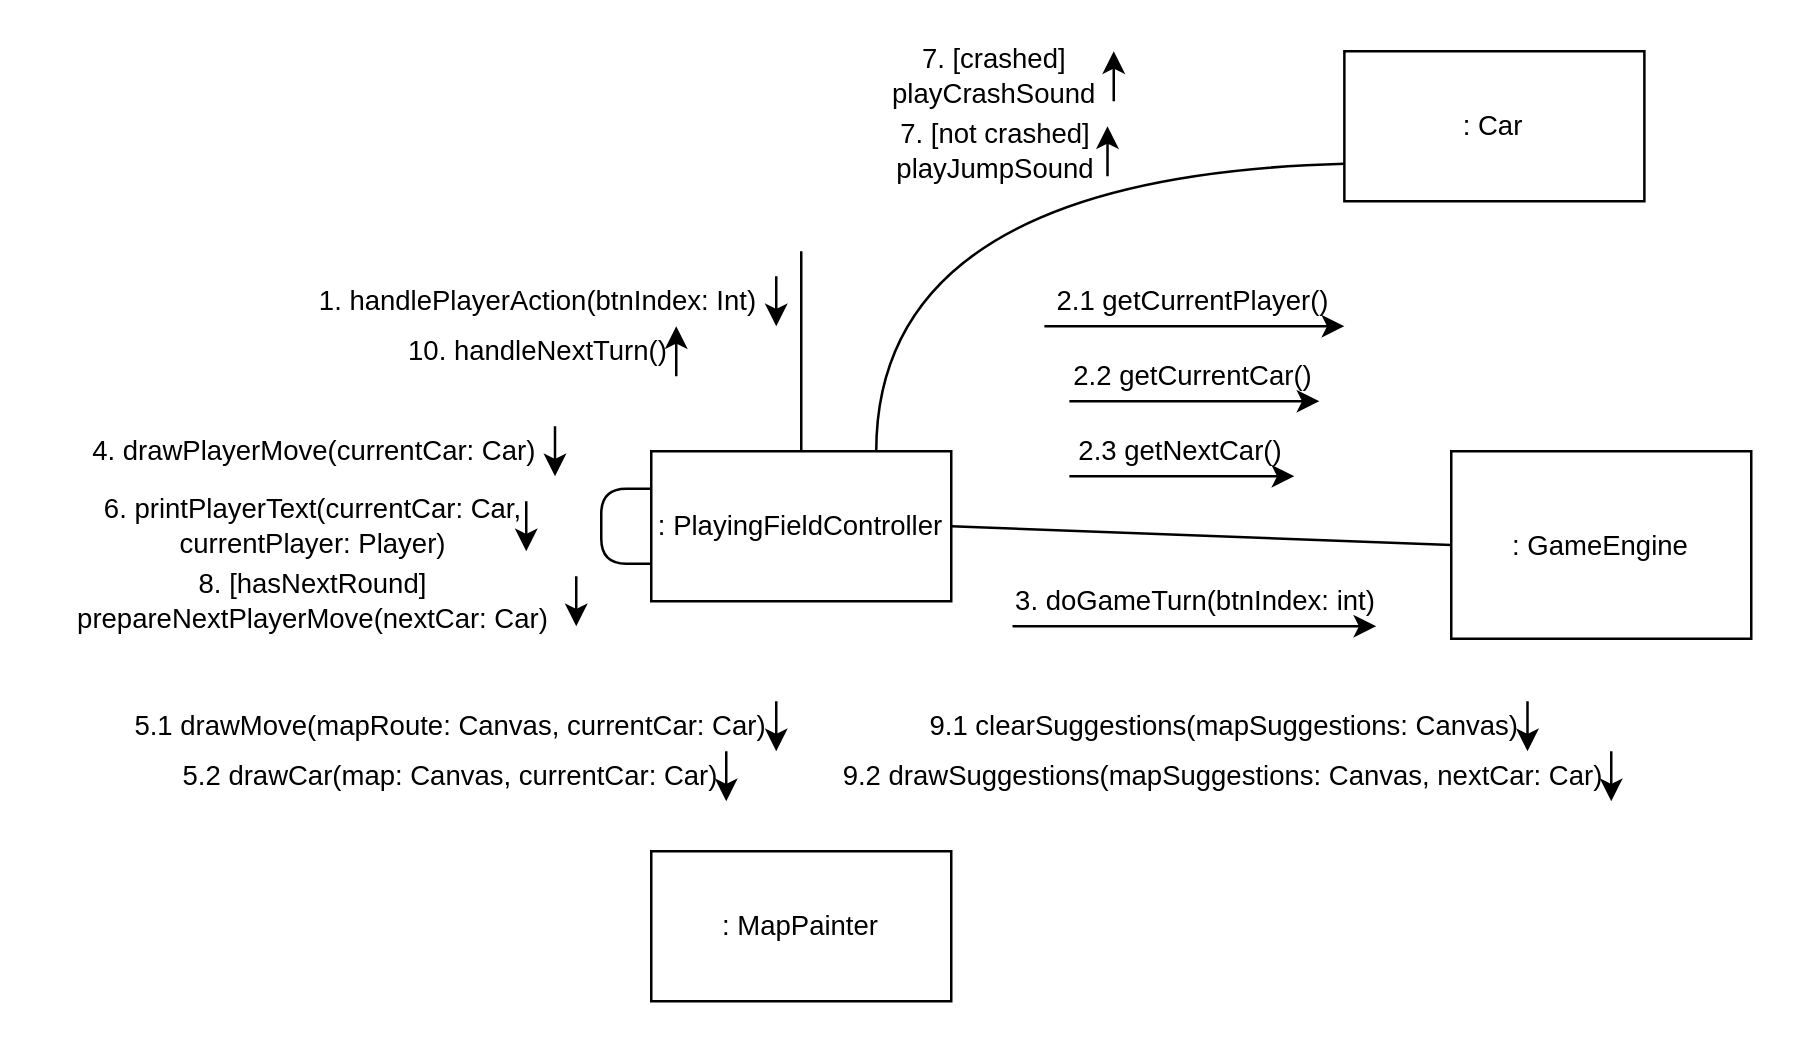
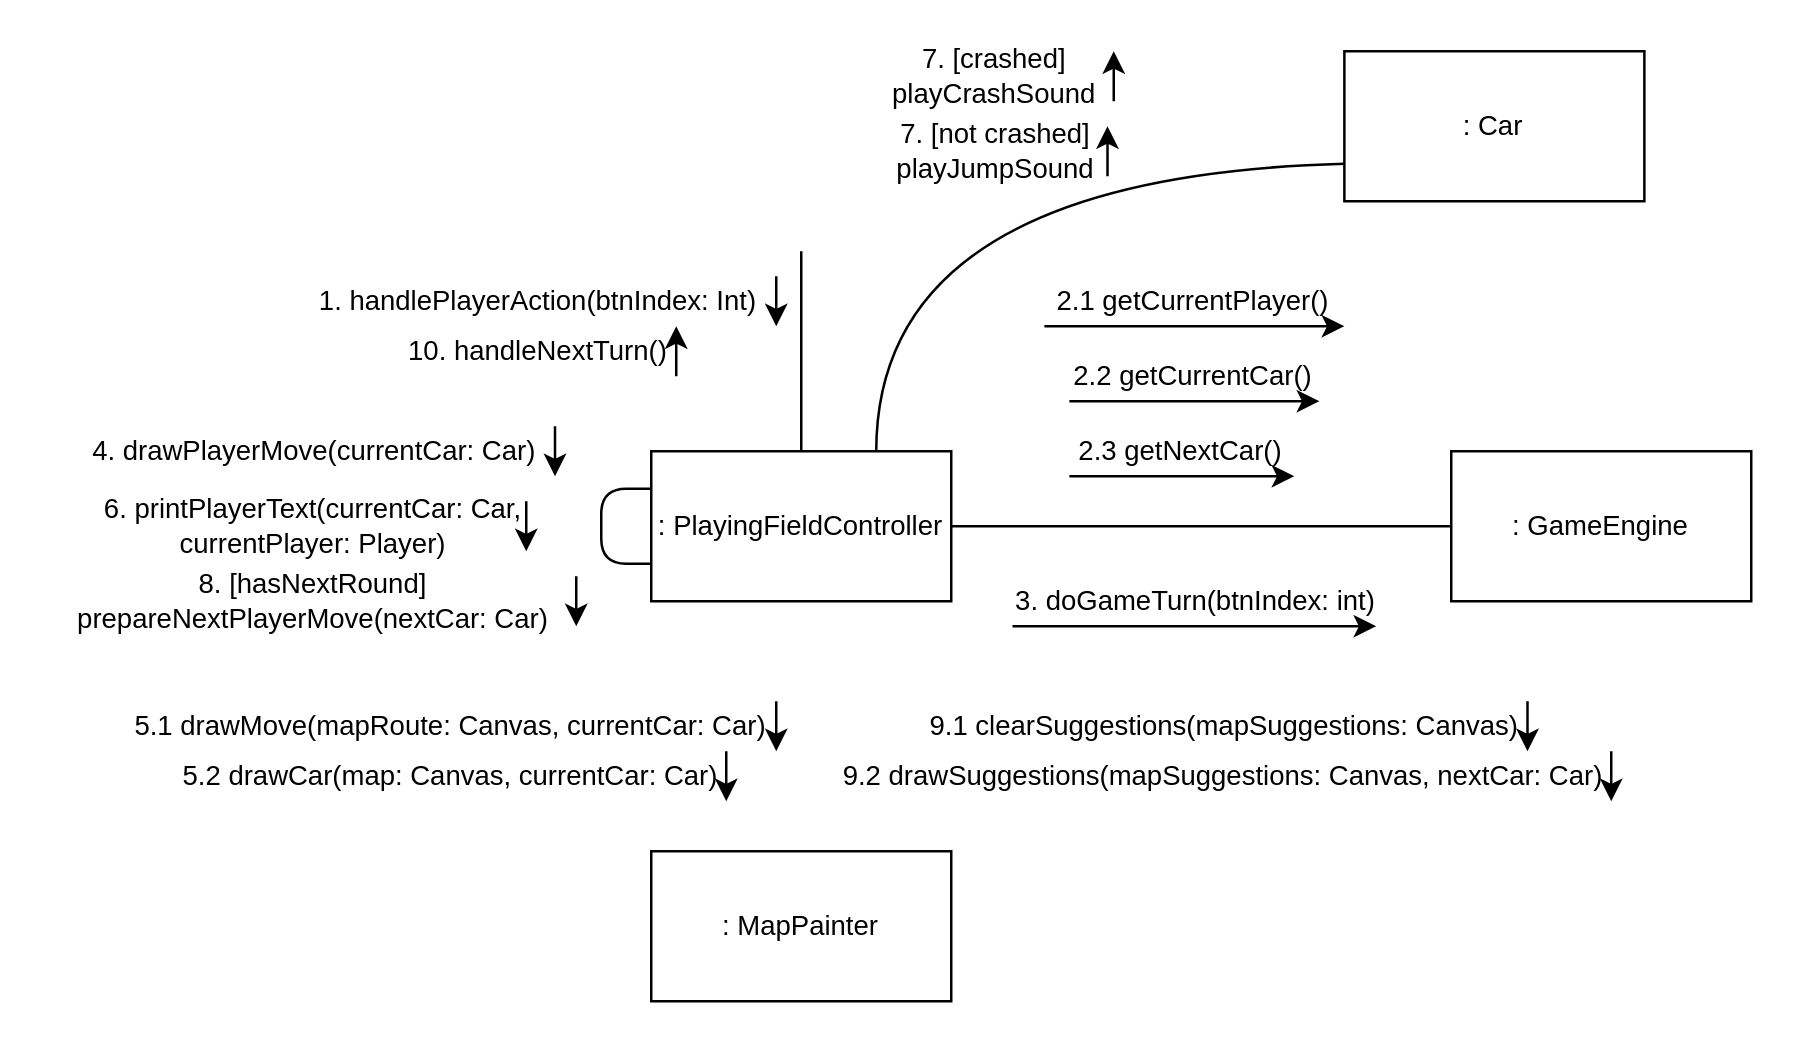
(1601, 545) -> (1601, 526)
